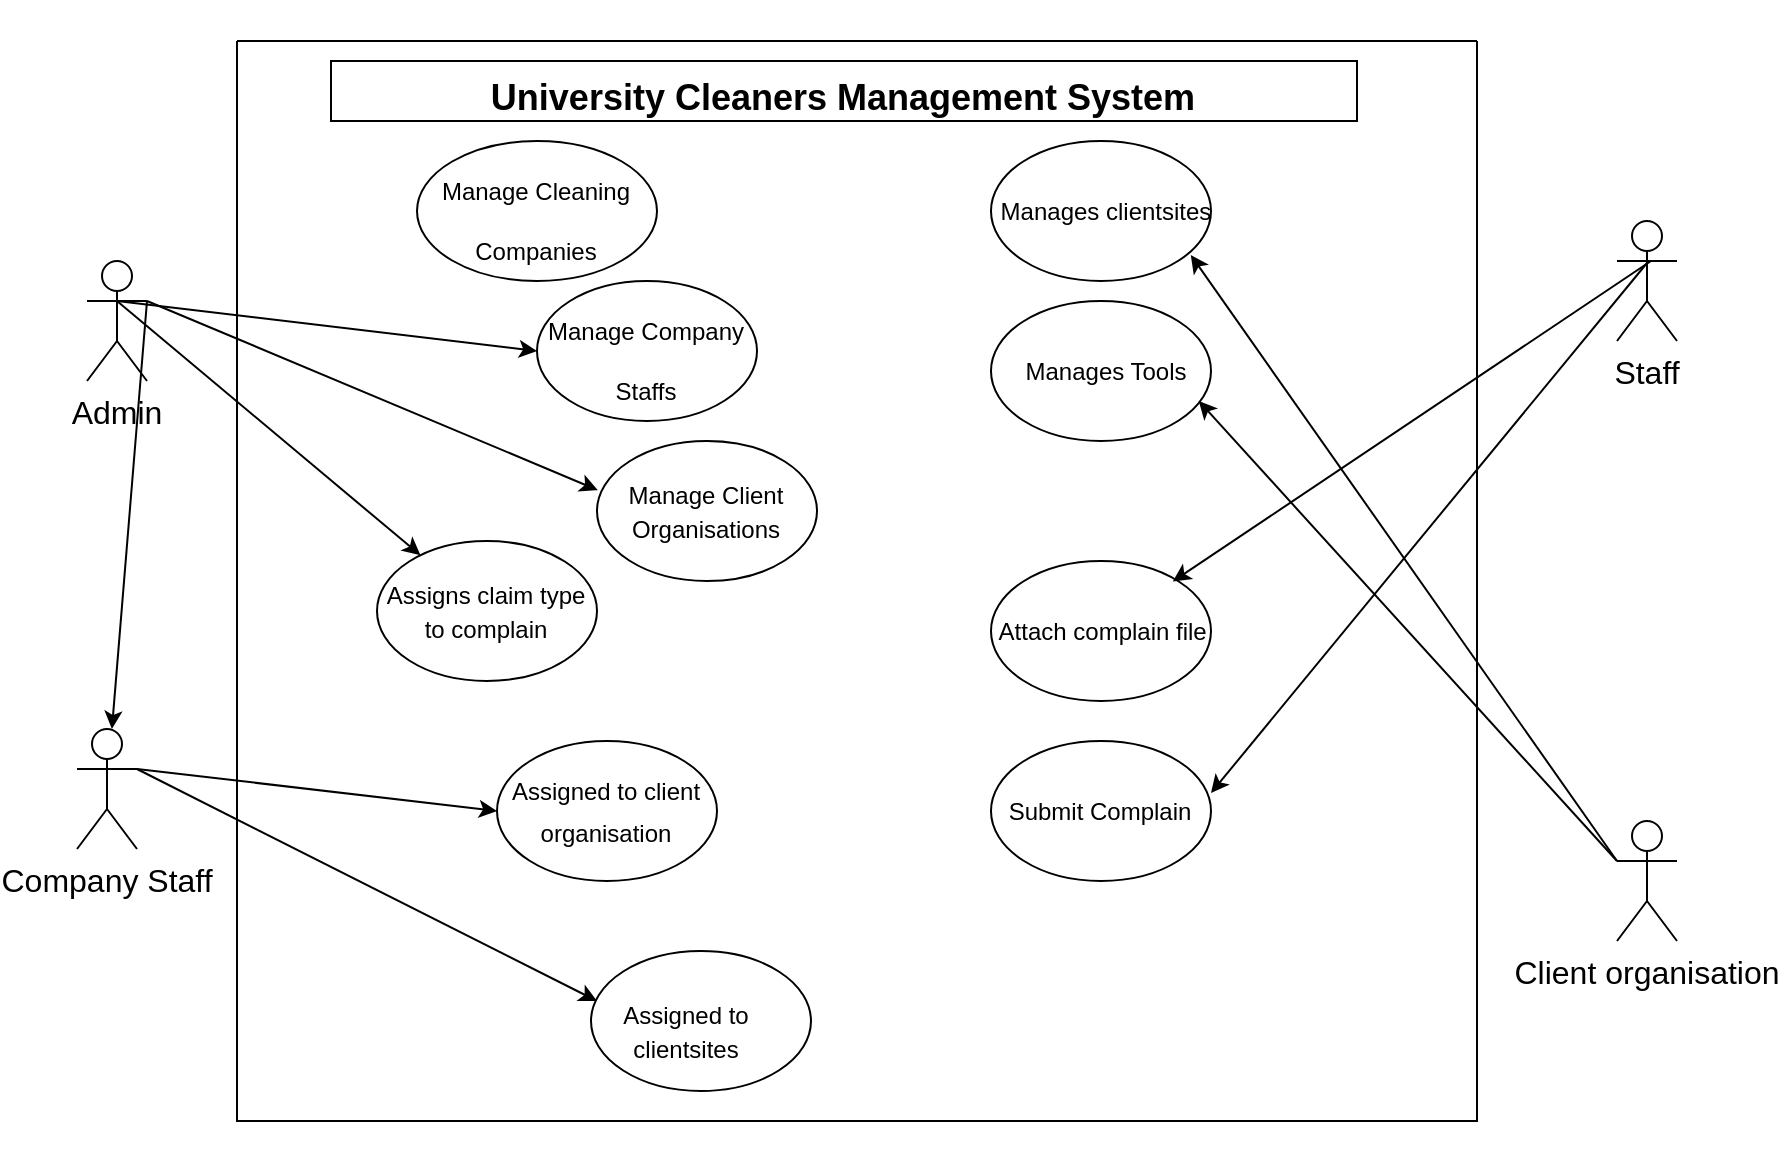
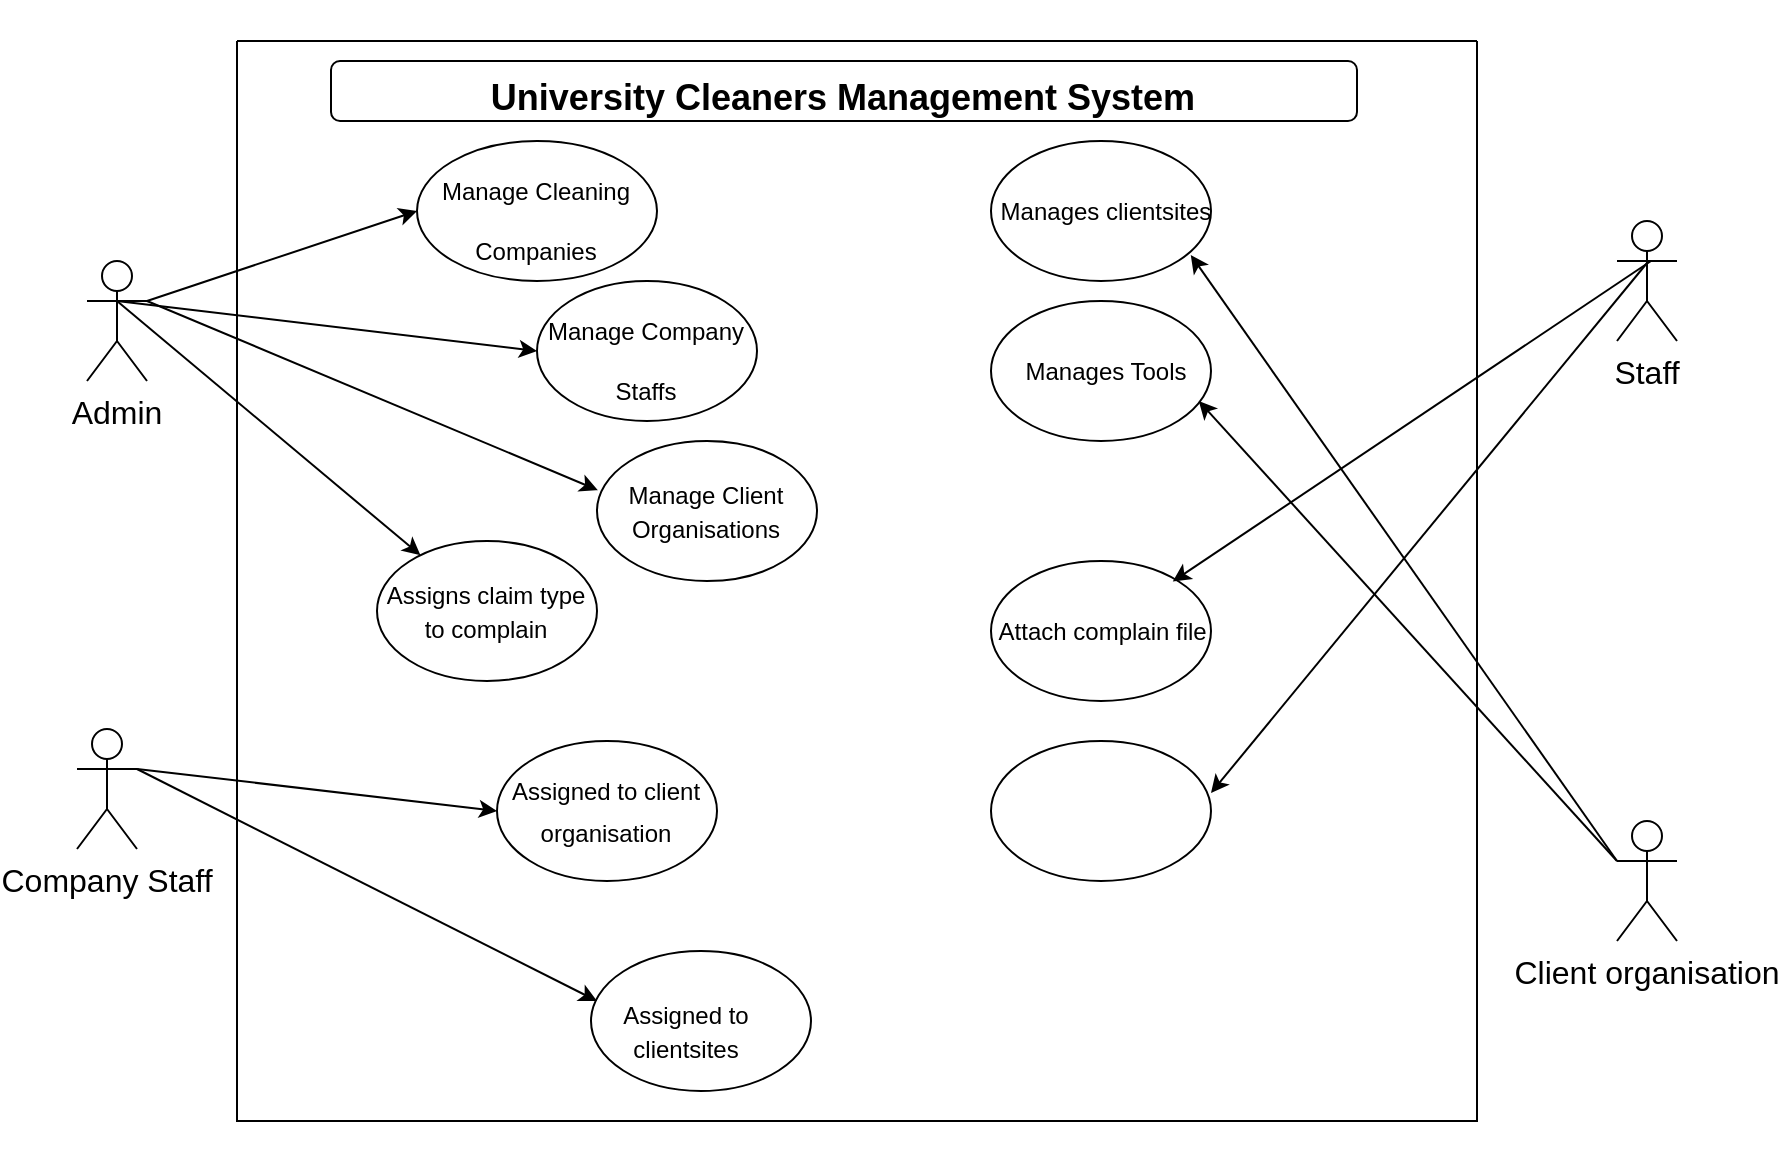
(844, 91) -> (844, 91)
(127, 548) -> (323, 242)
(1101, 811) -> none
